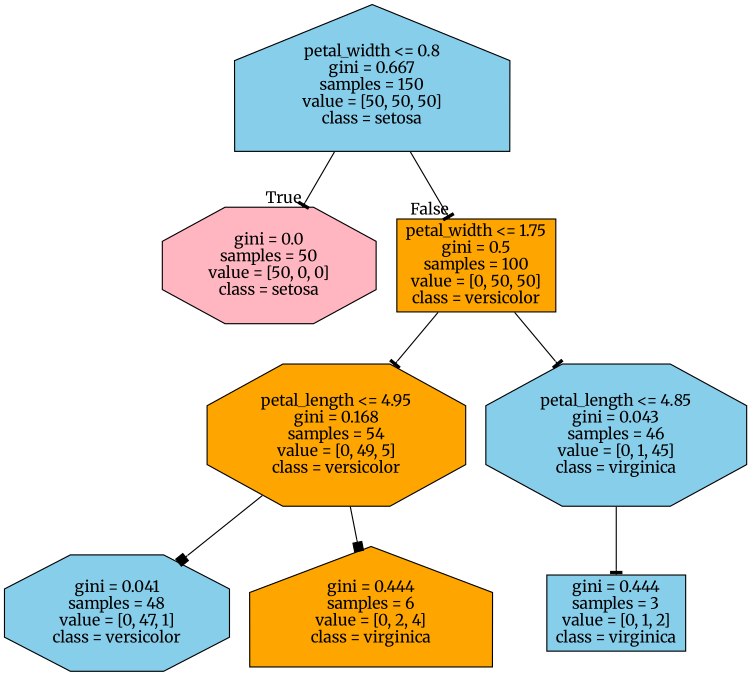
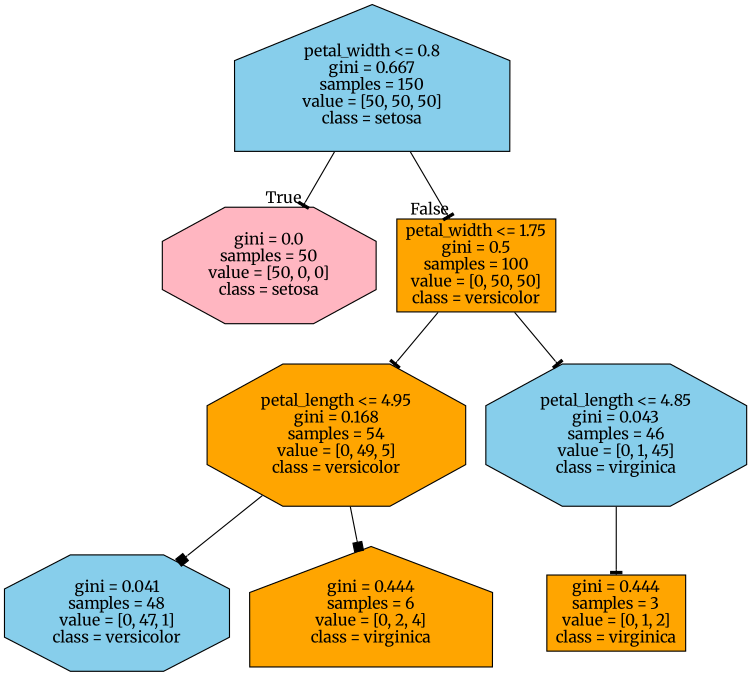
(616, 613) -> (616, 613)
